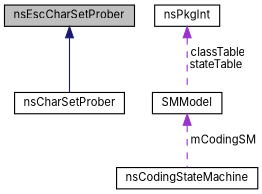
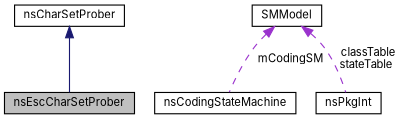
(69, 65) -> (69, 65)
(187, 65) -> (332, 60)
